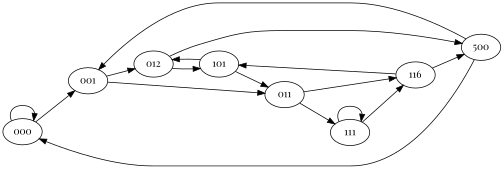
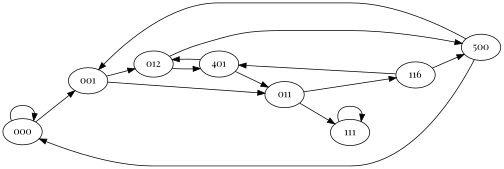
(219, 64) -> (219, 64)
(380, 106) -> none
